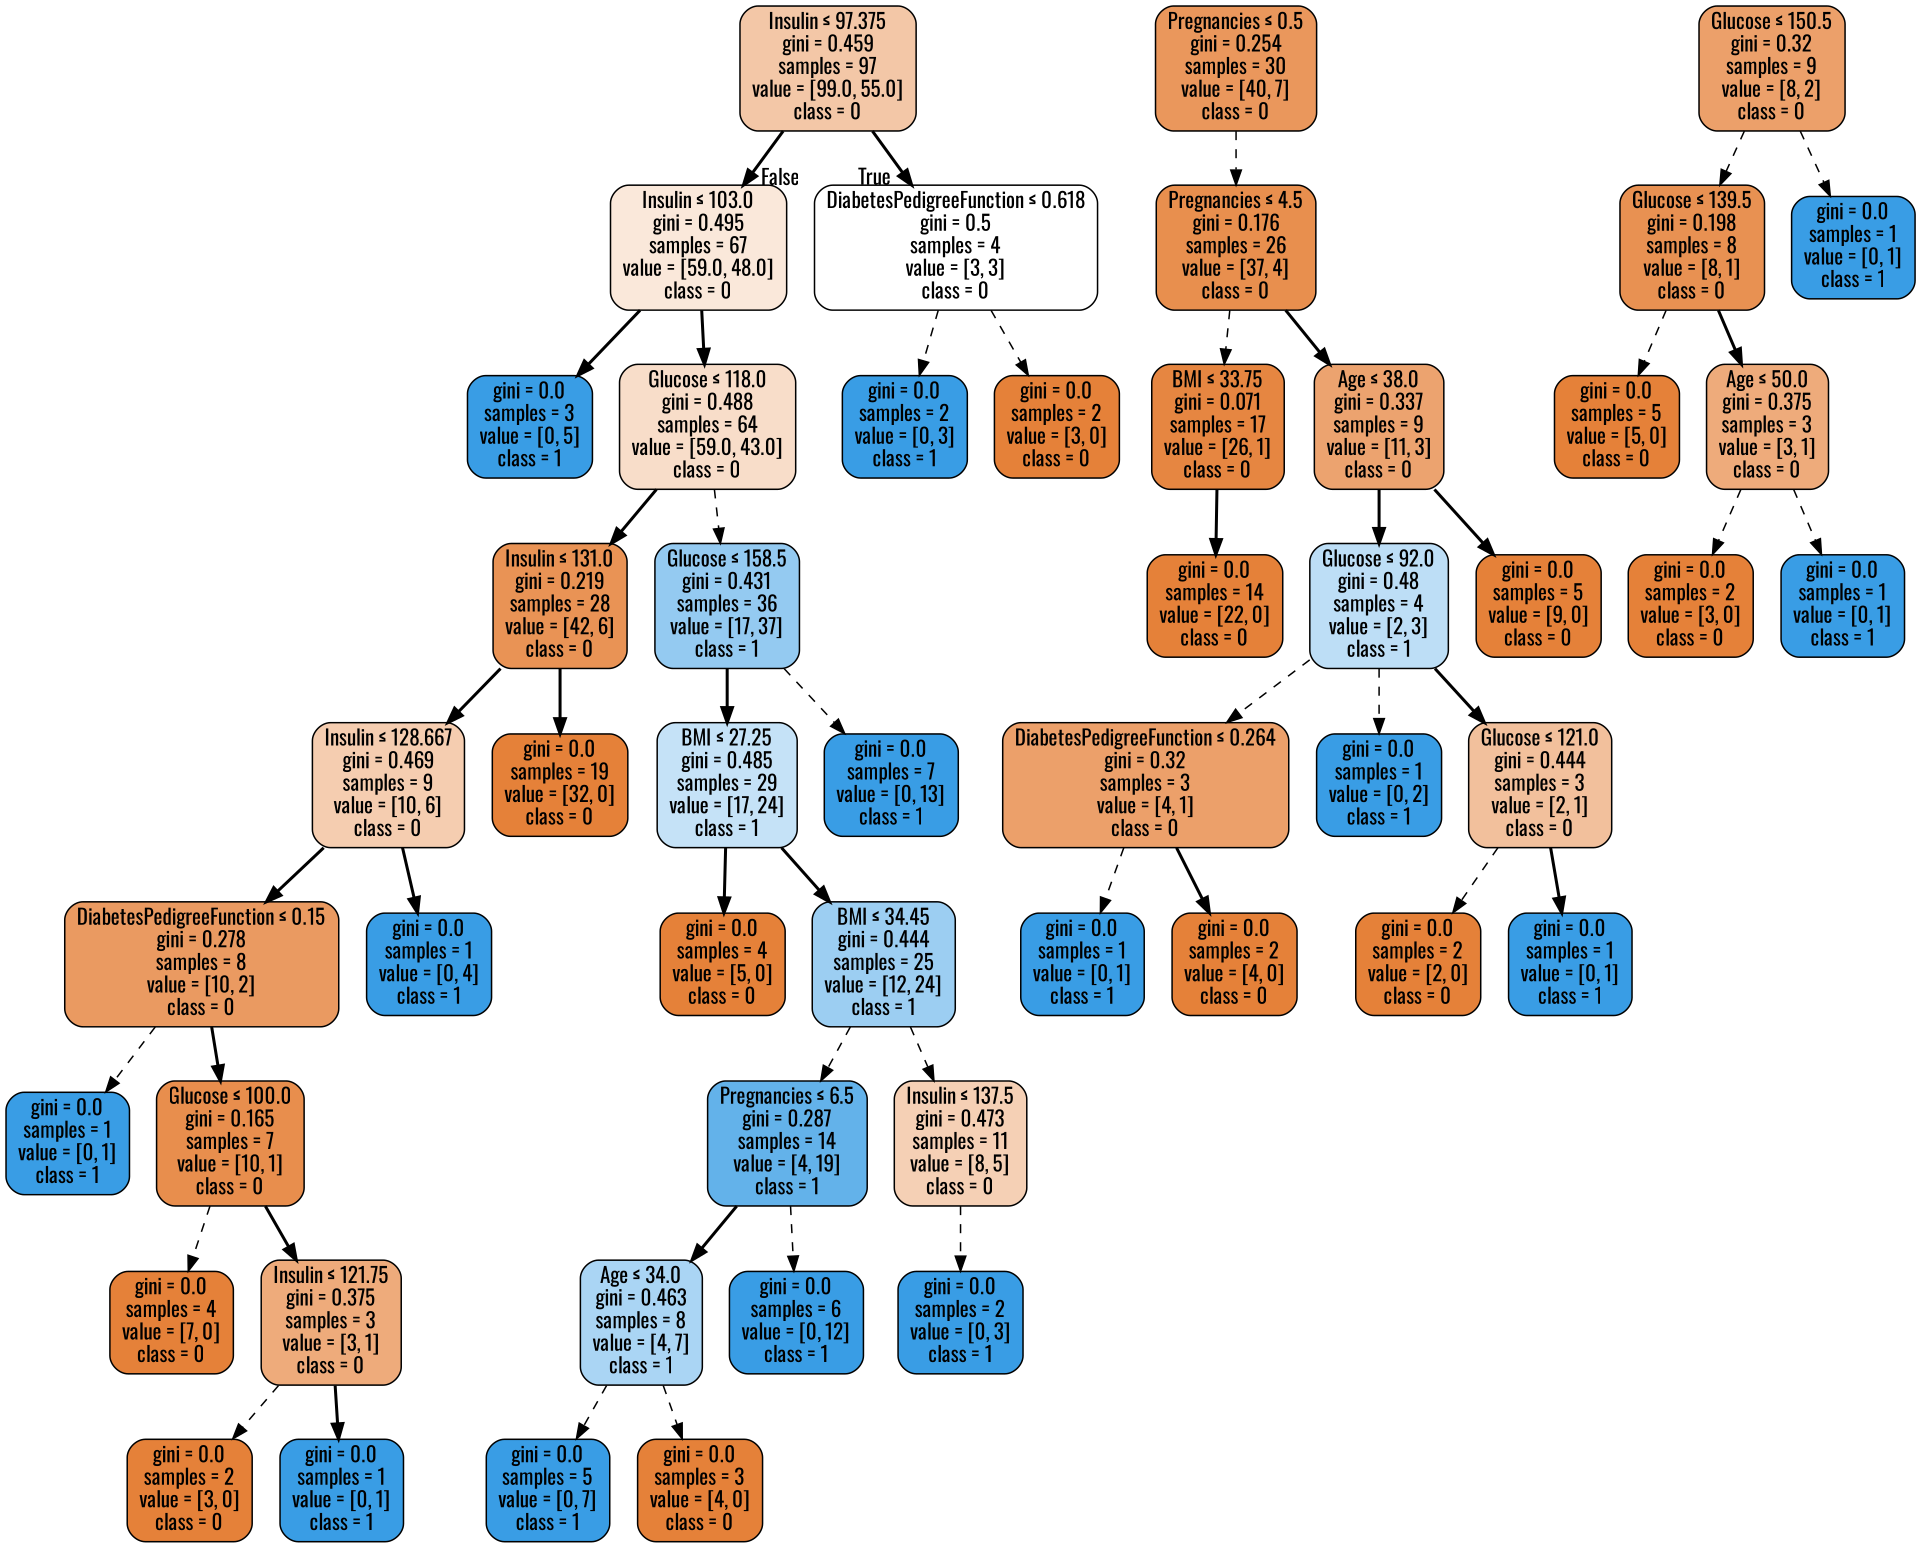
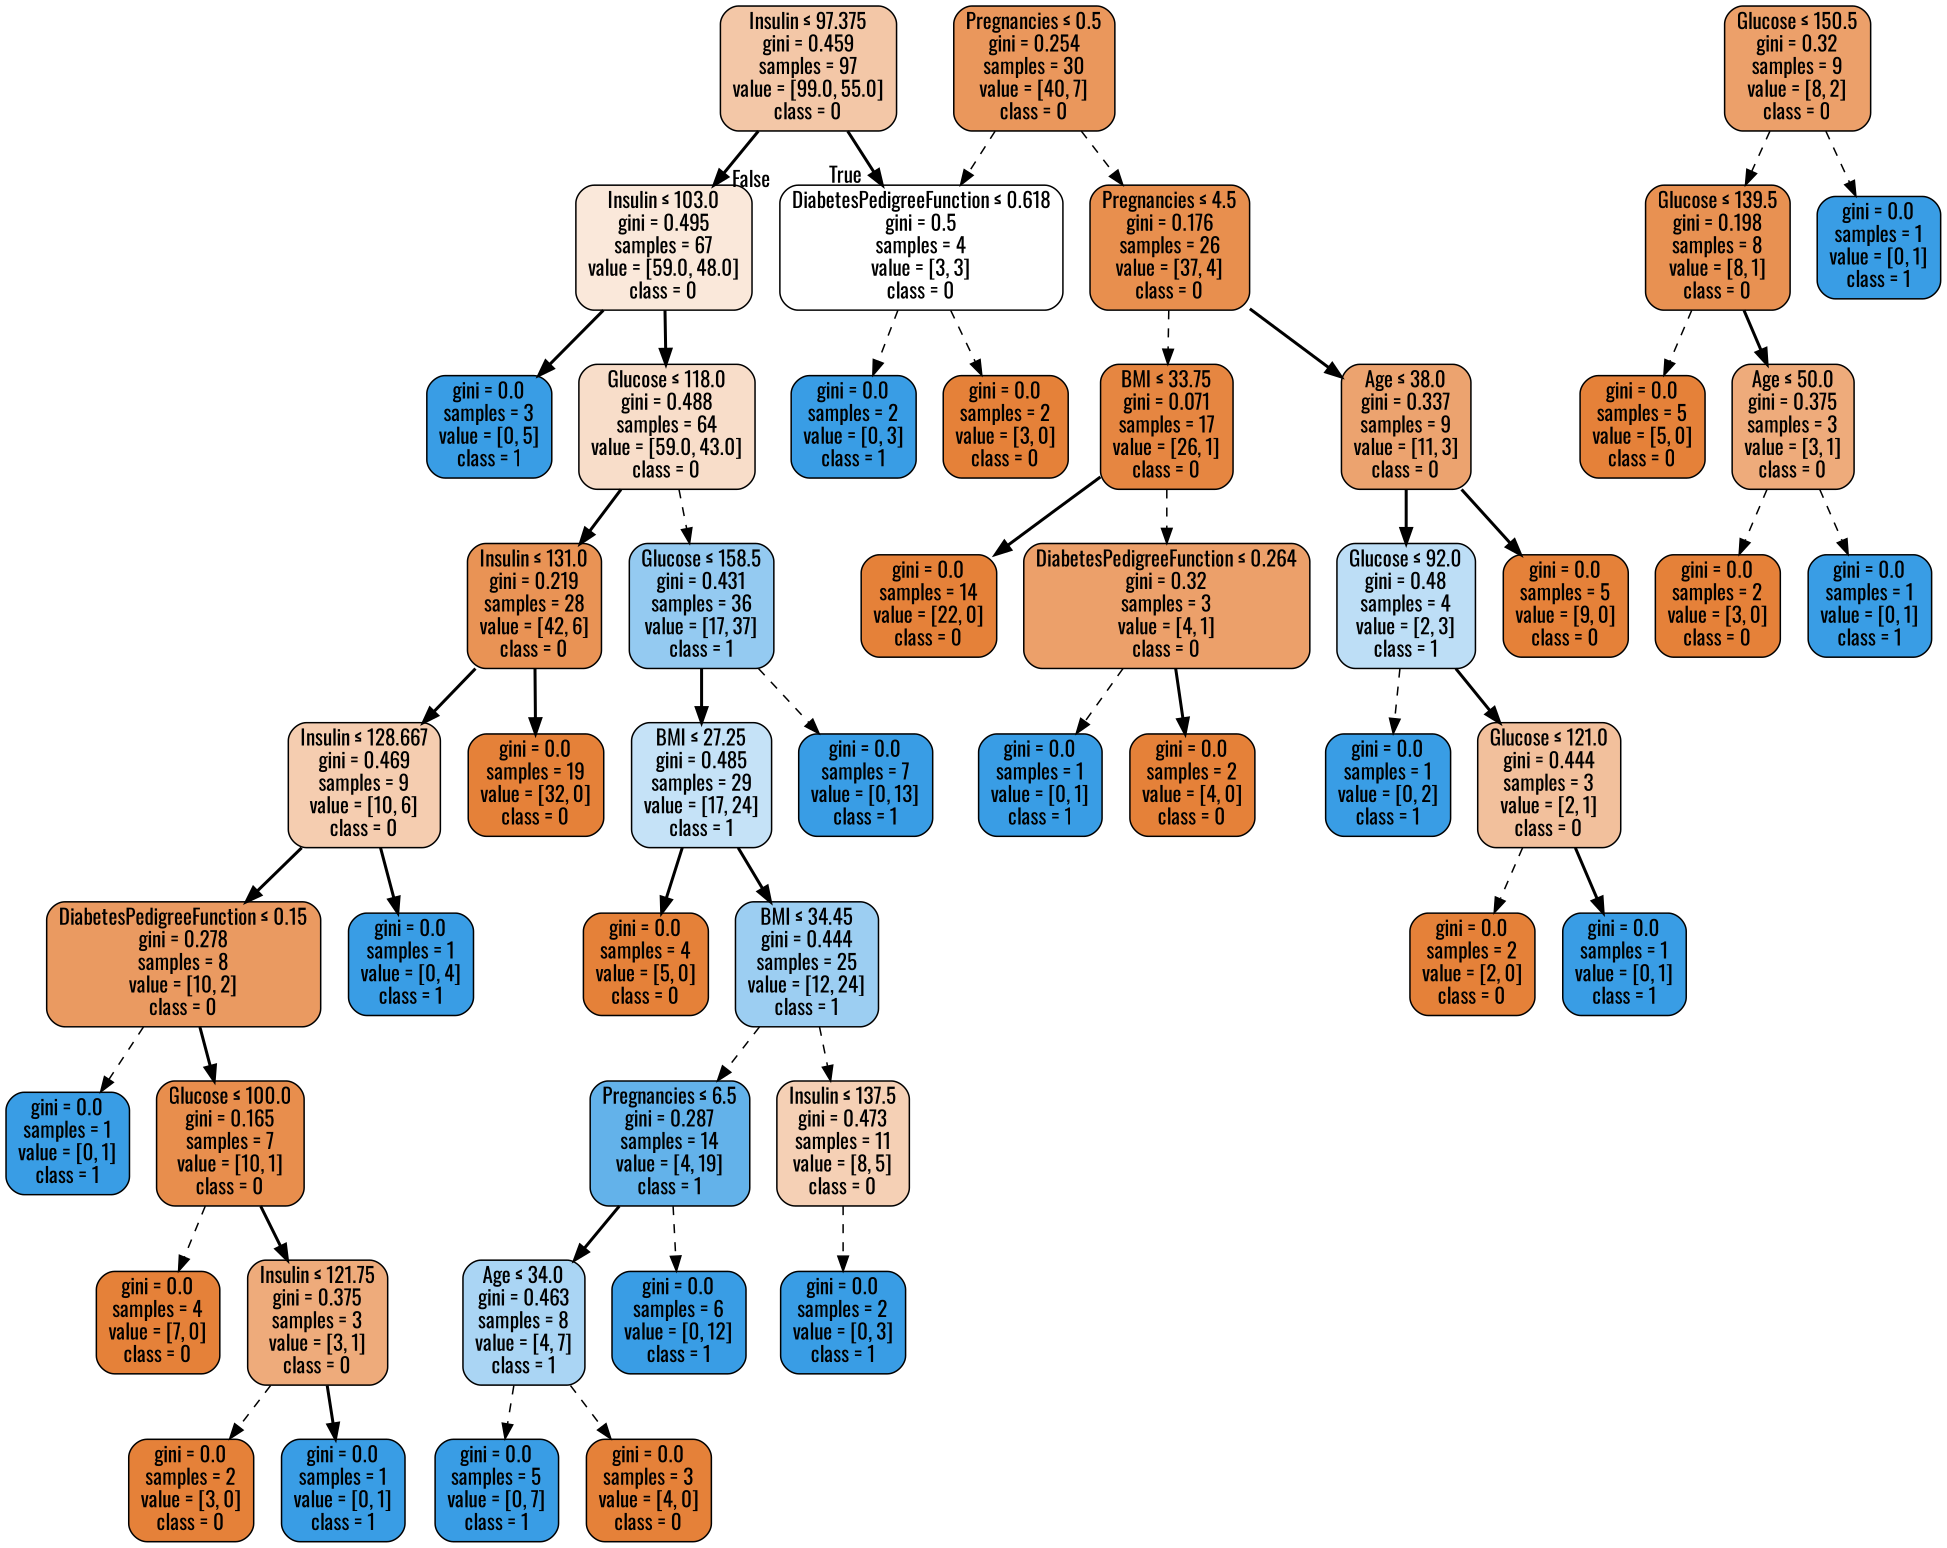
none -> (982, 152)
(1274, 687) -> (1167, 509)
